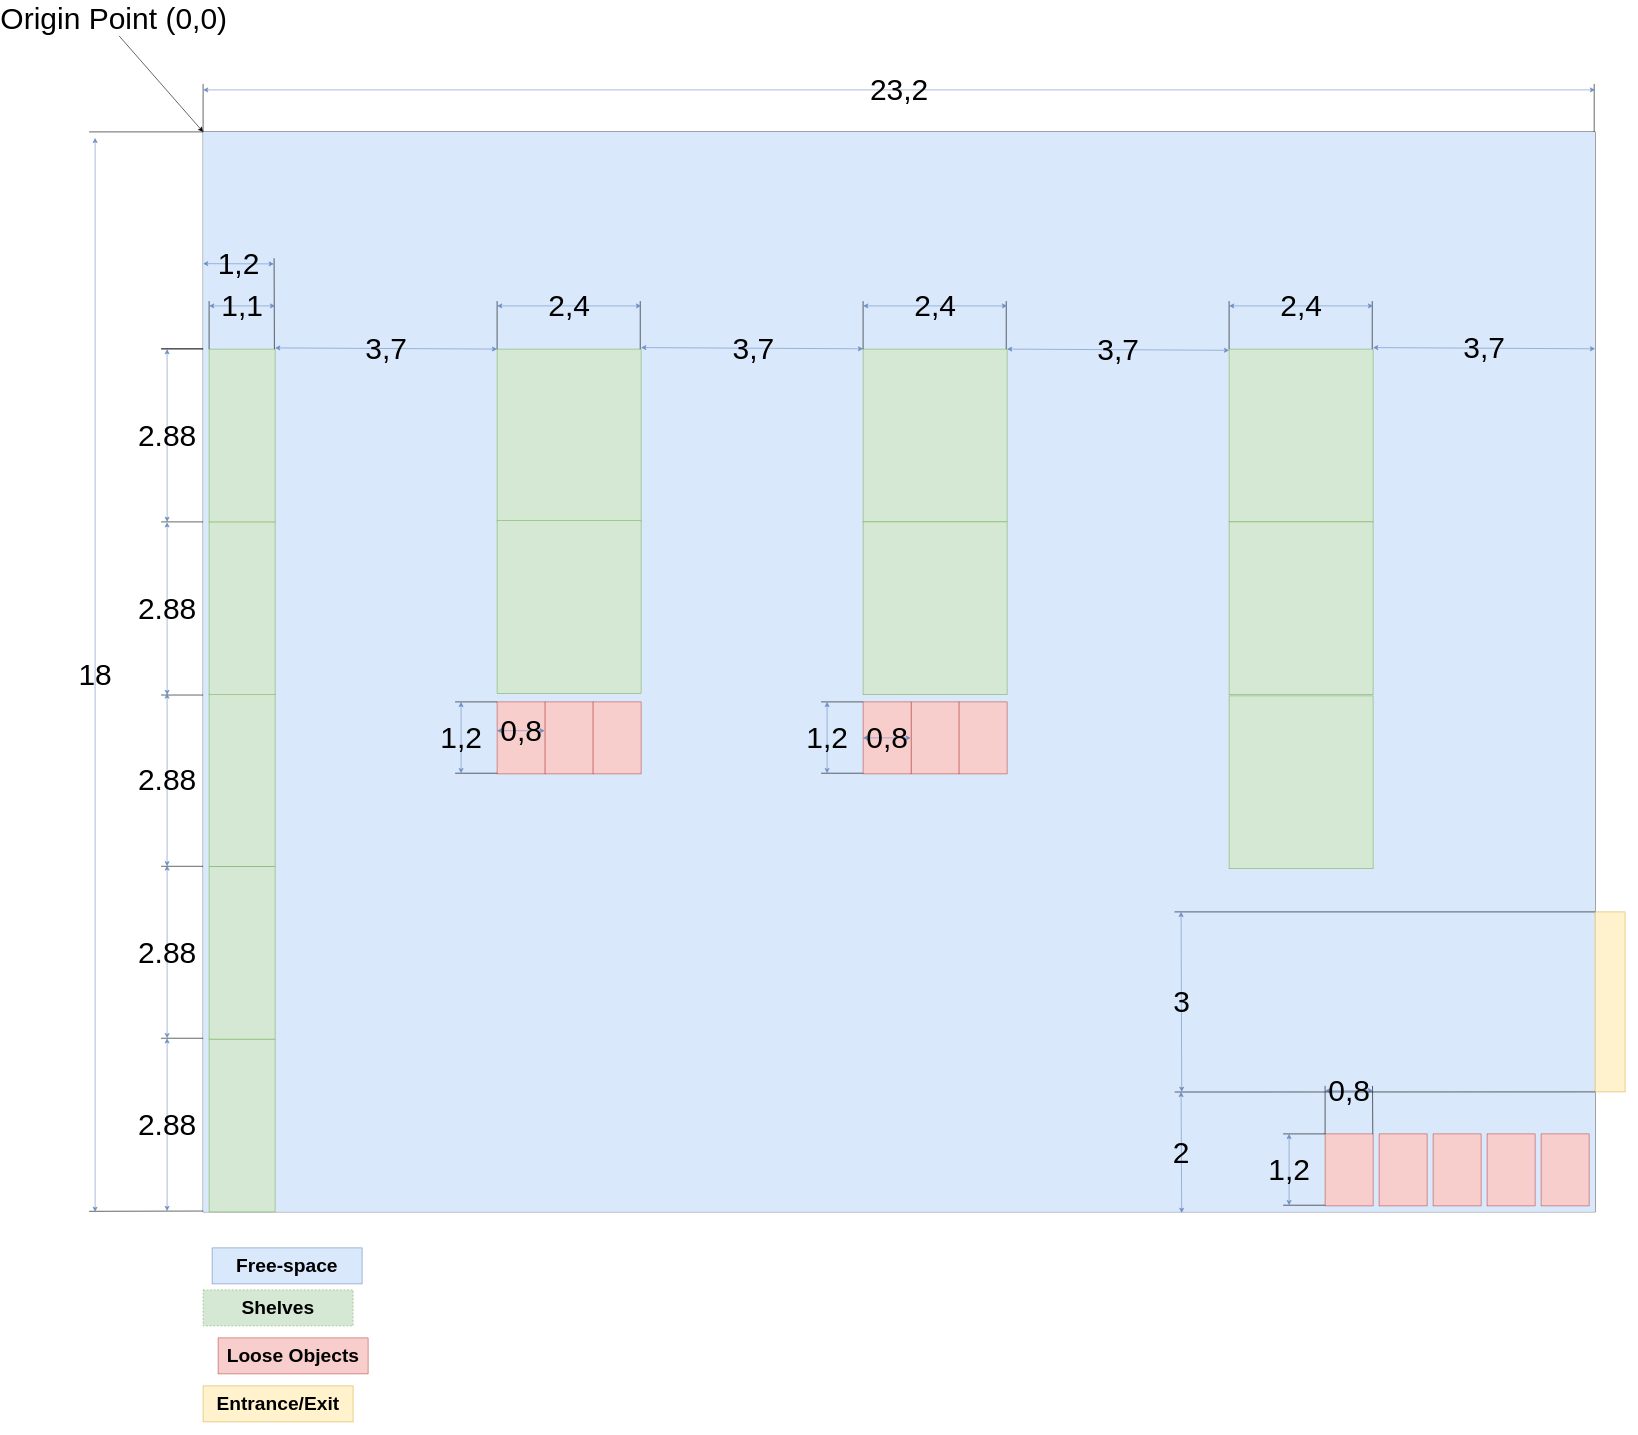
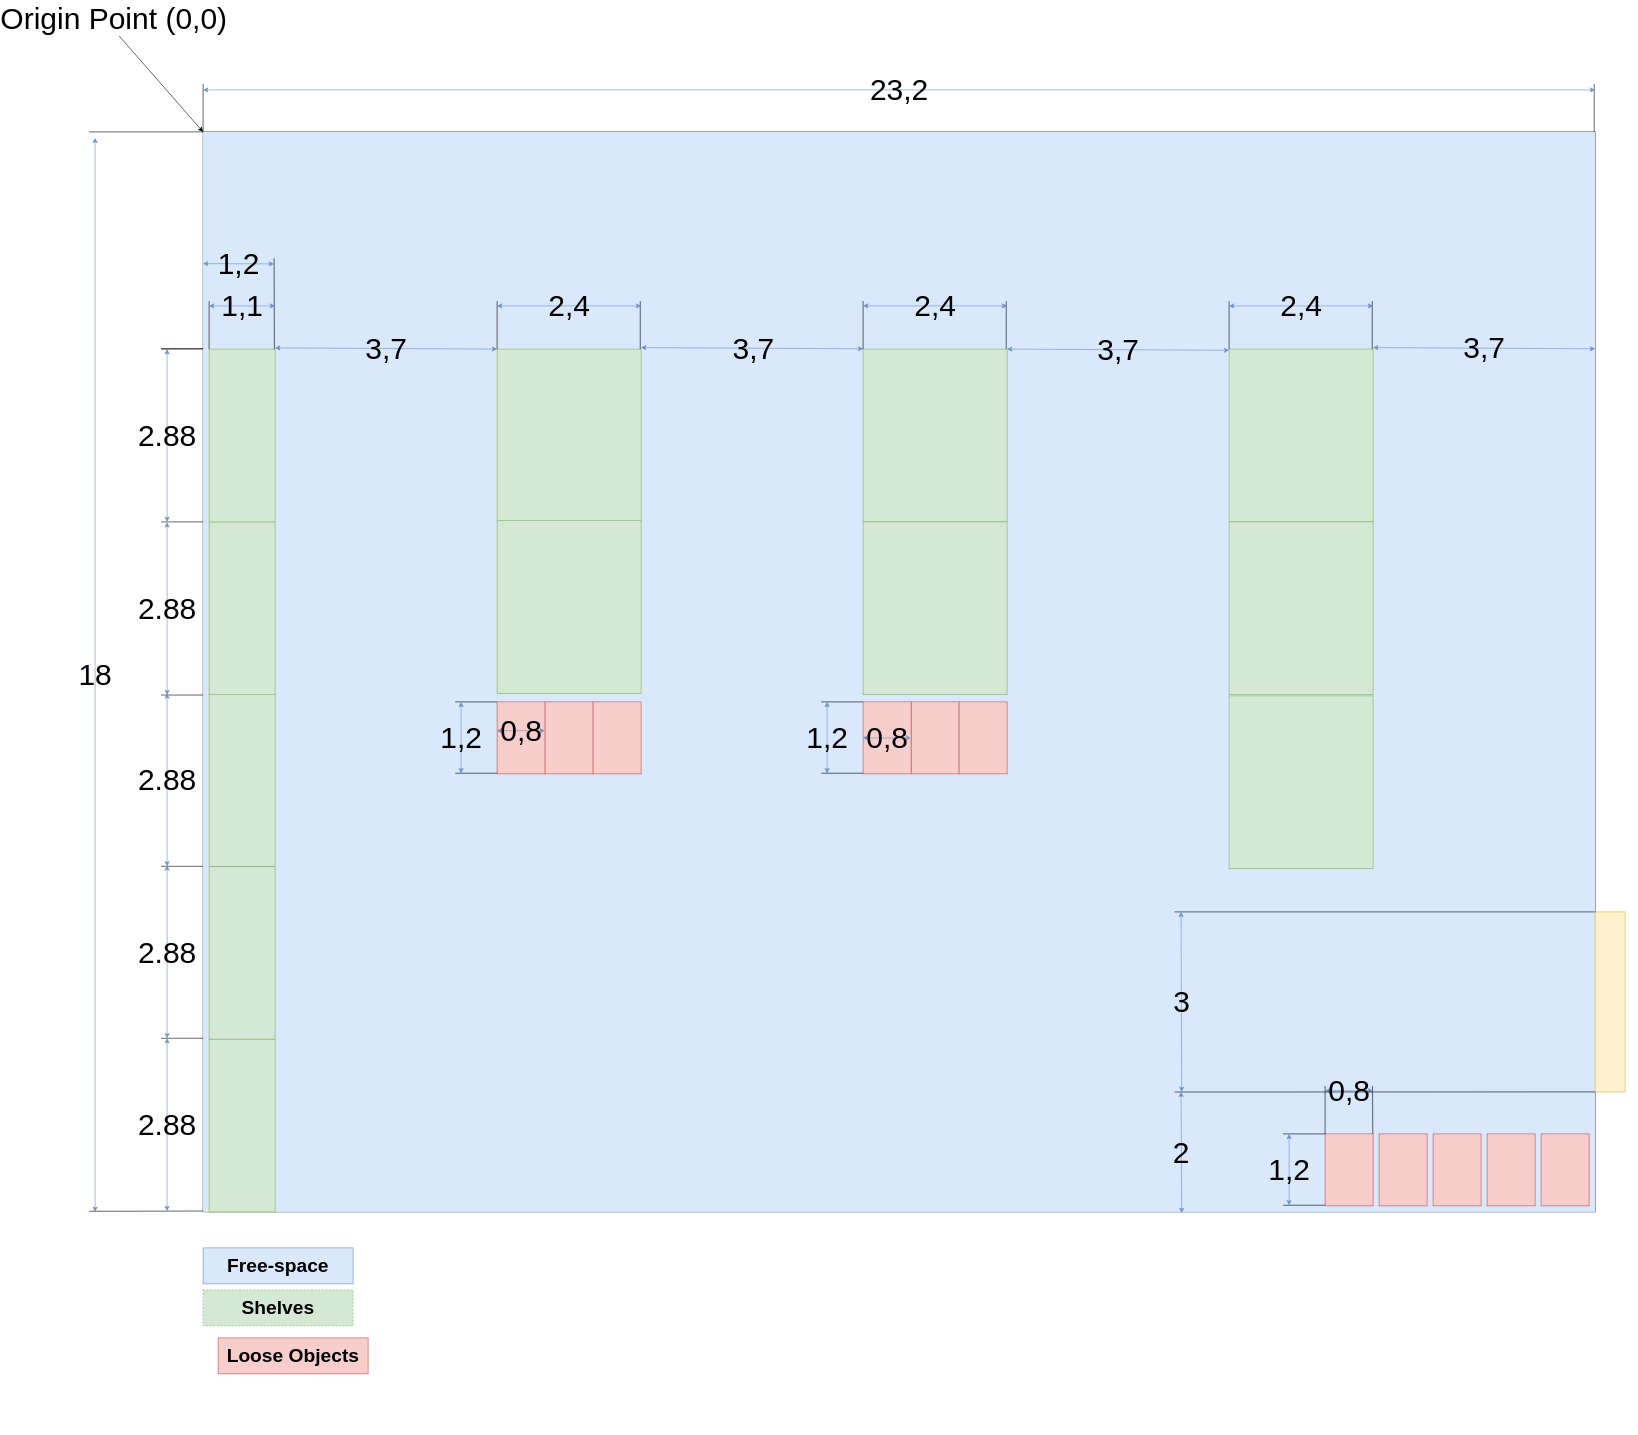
(287, 1266) -> (278, 1266)
(278, 1404) -> none
